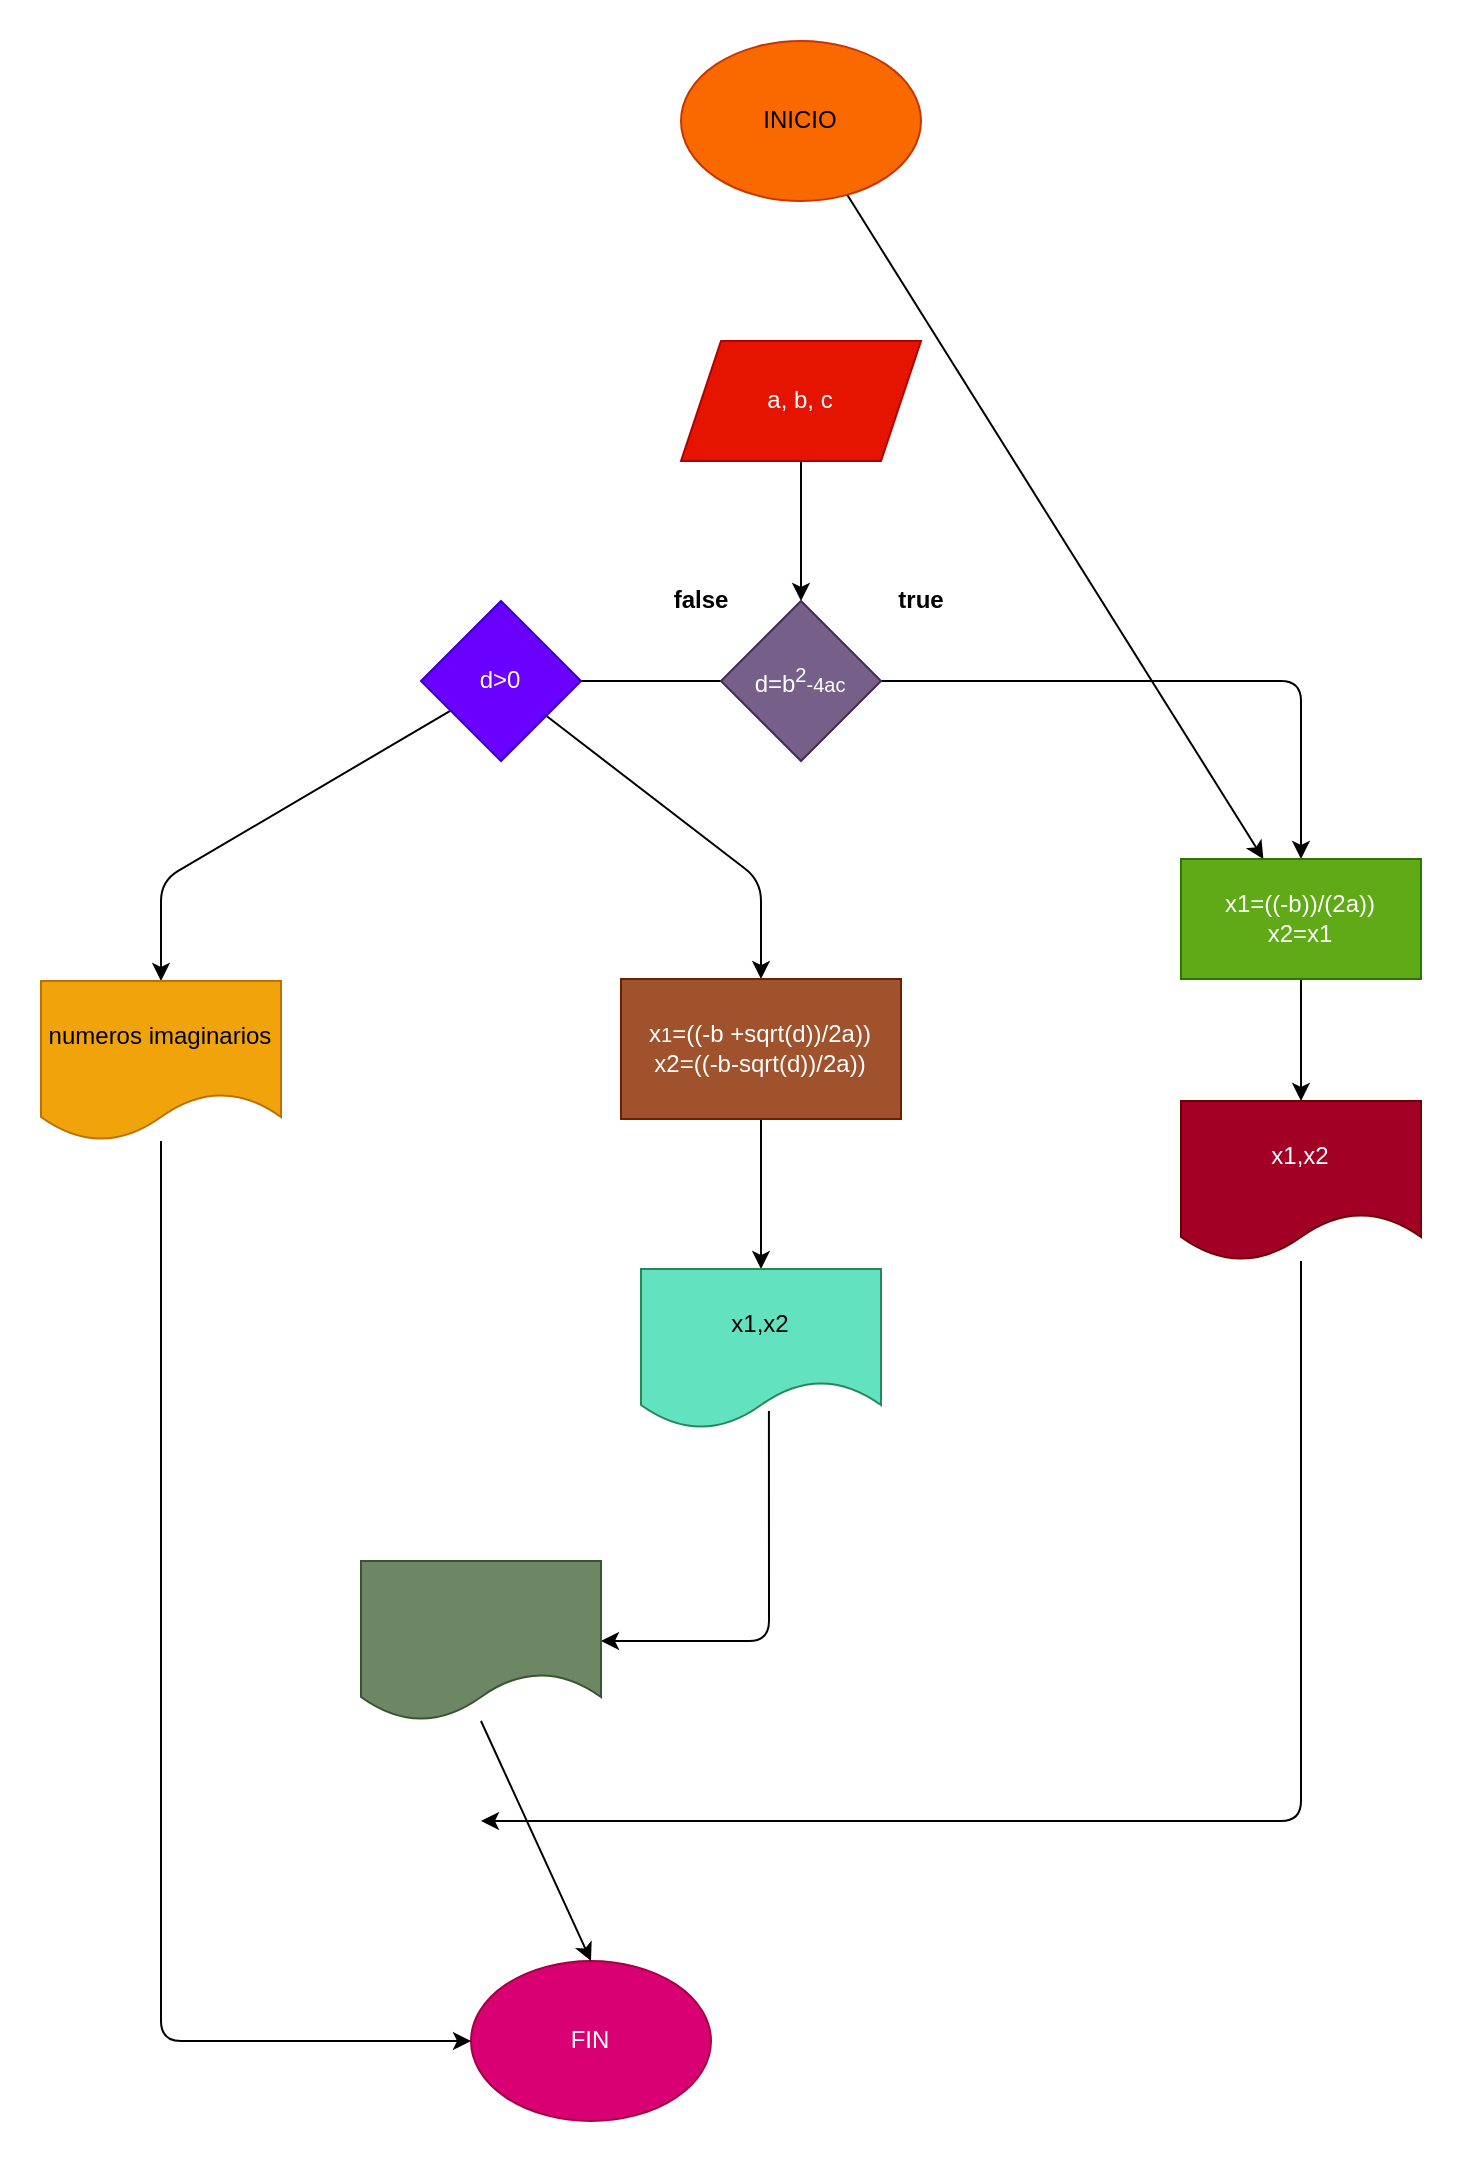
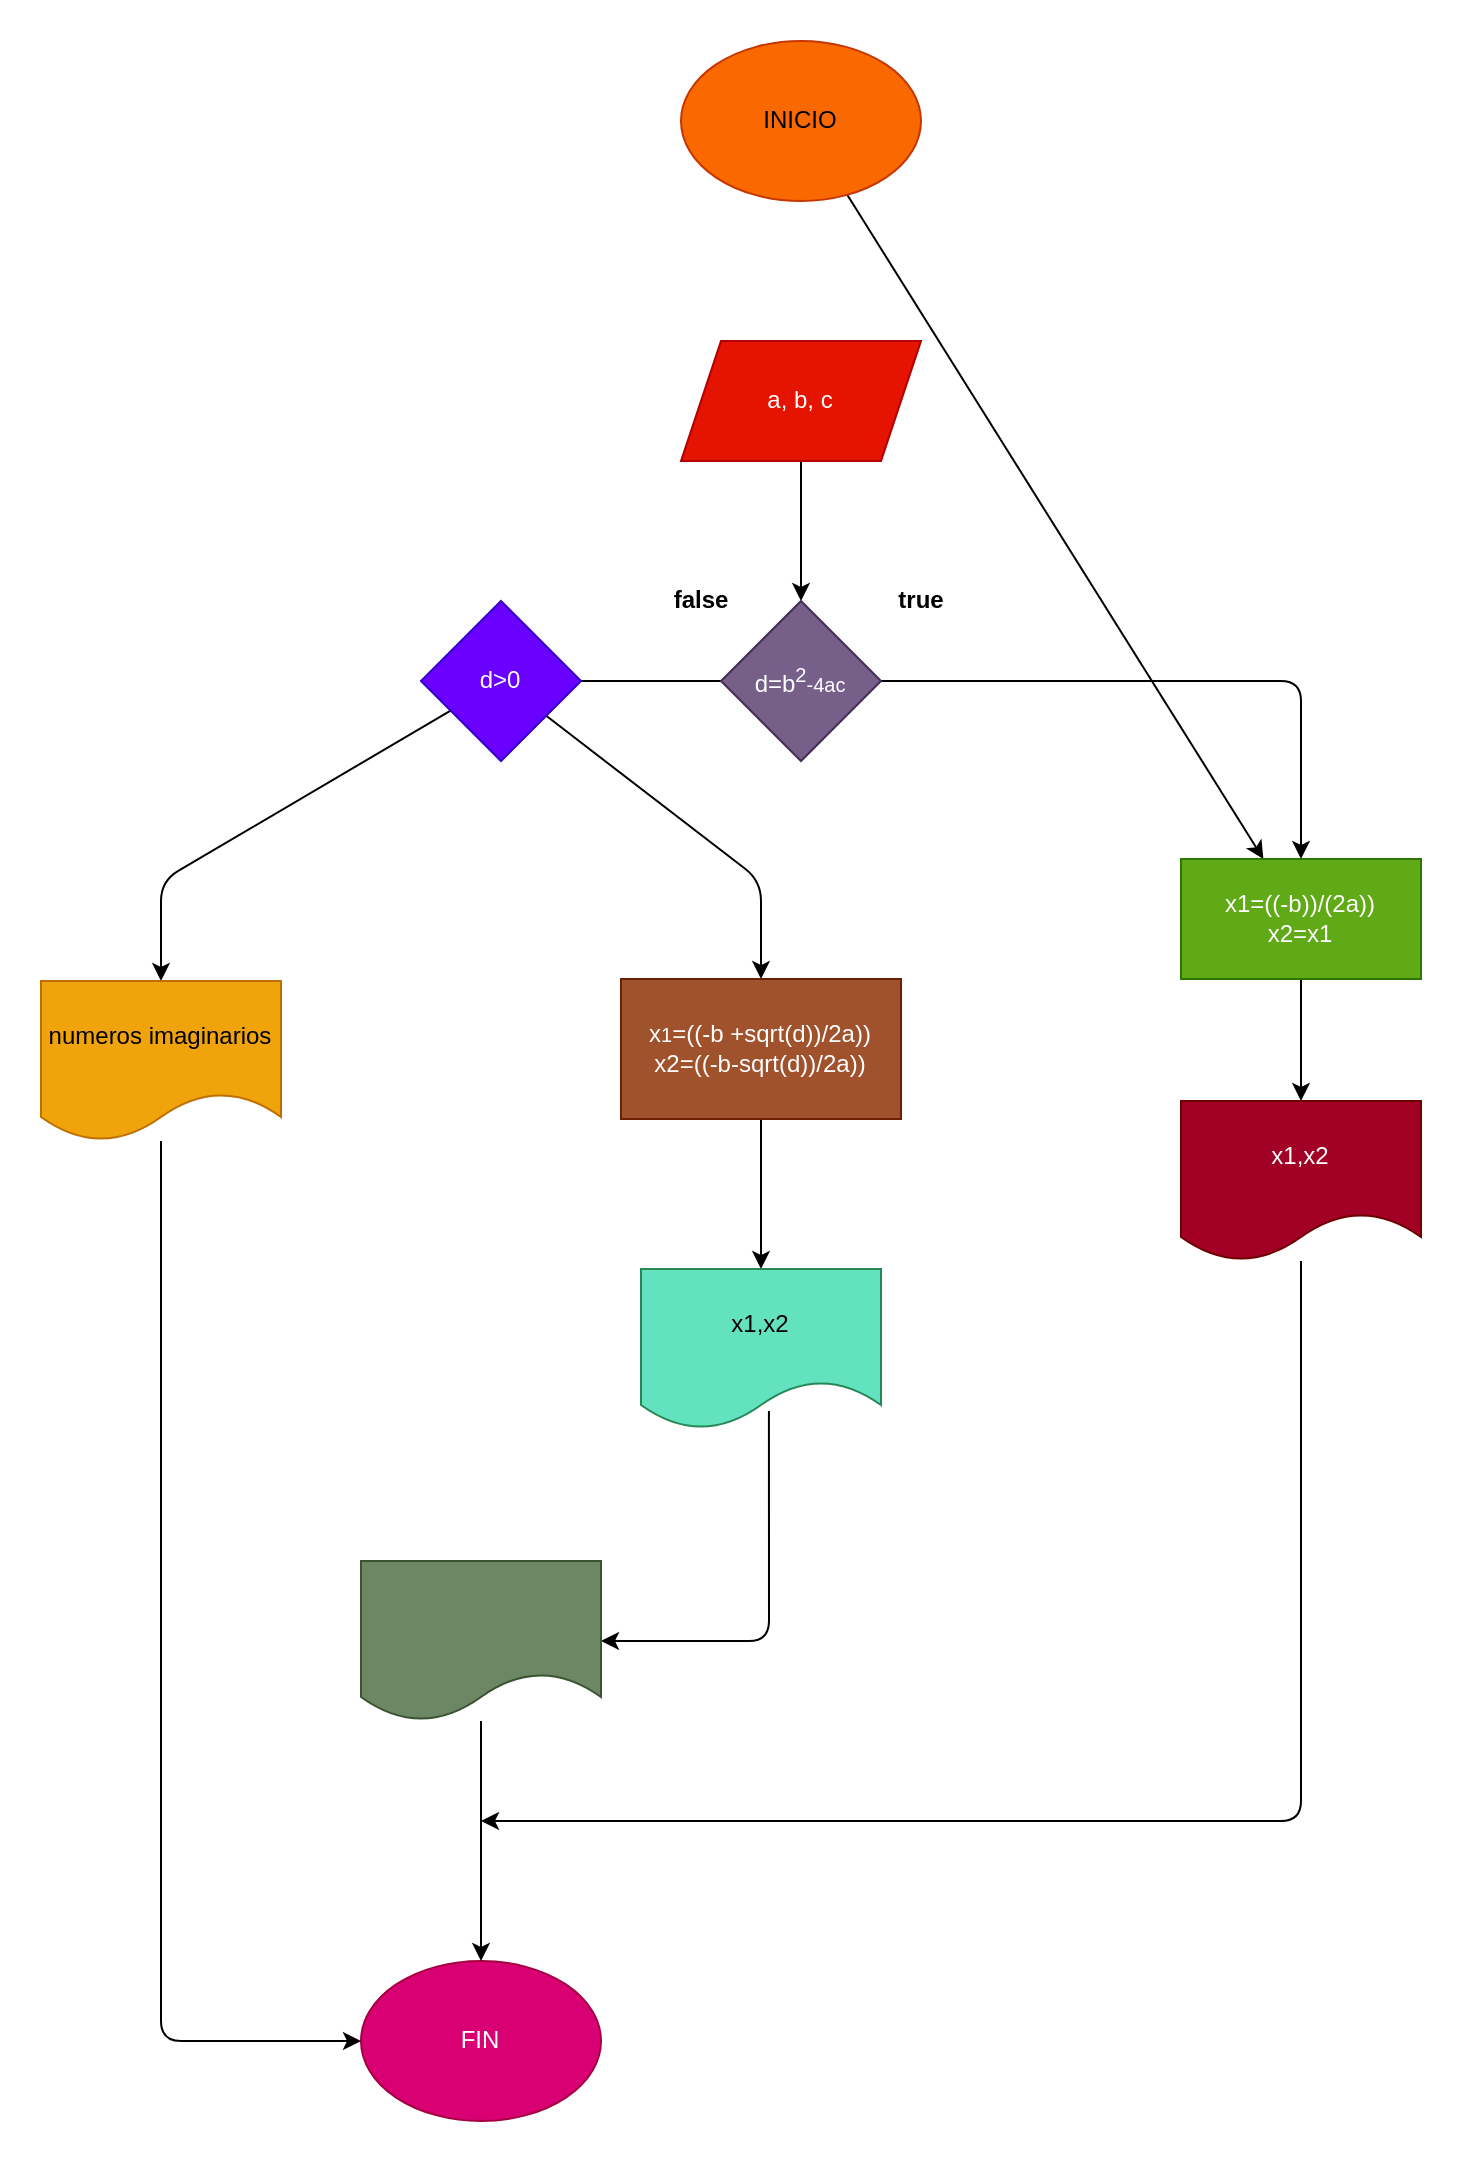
(591, 2041) -> (481, 2041)
